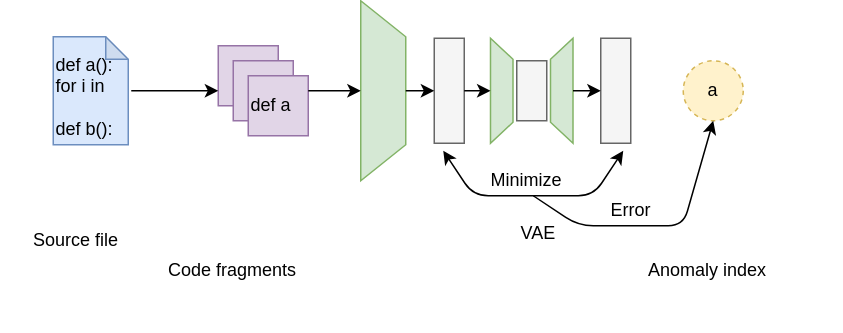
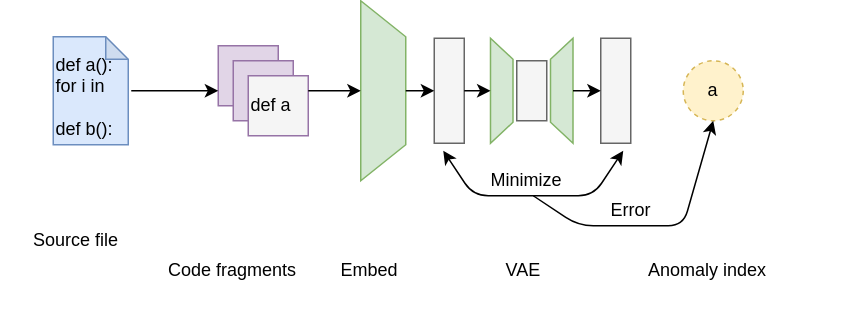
(278, 106) -> (278, 106)
(548, 241) -> (533, 278)
none -> (383, 278)
